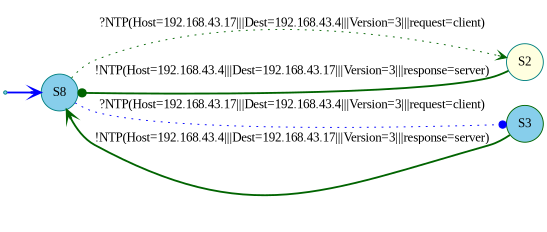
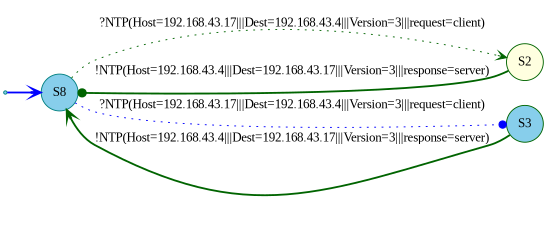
(525, 62) -> (525, 62)
